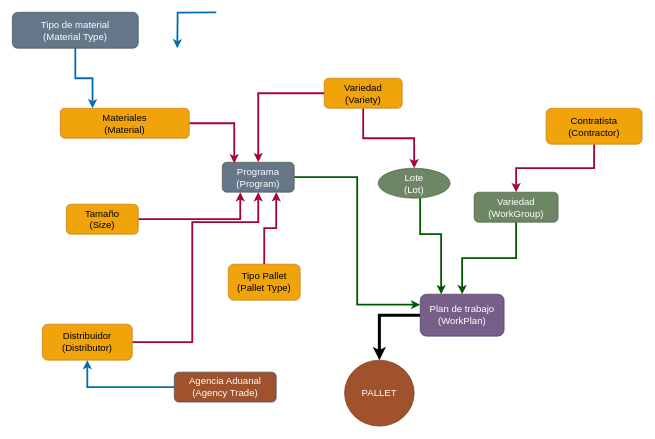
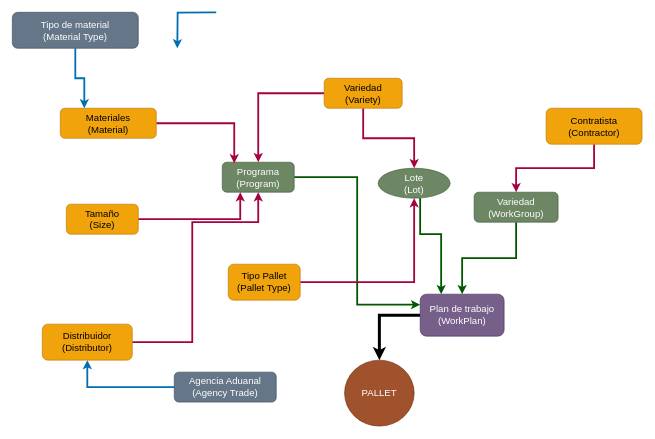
(125, 123) -> (108, 123)
(258, 177) -> (258, 177)
(266, 228) -> (395, 282)
(225, 387) -> (225, 387)
